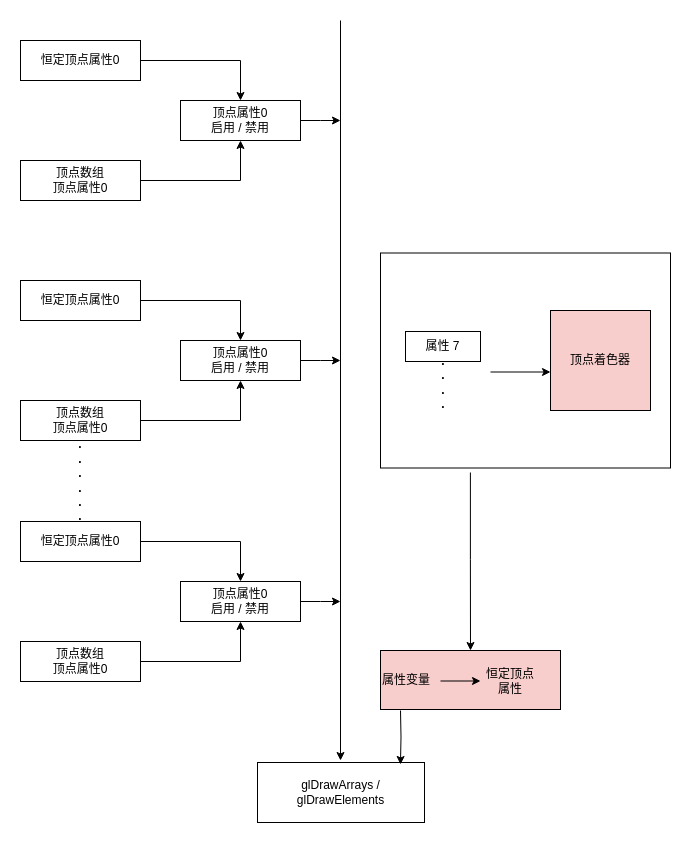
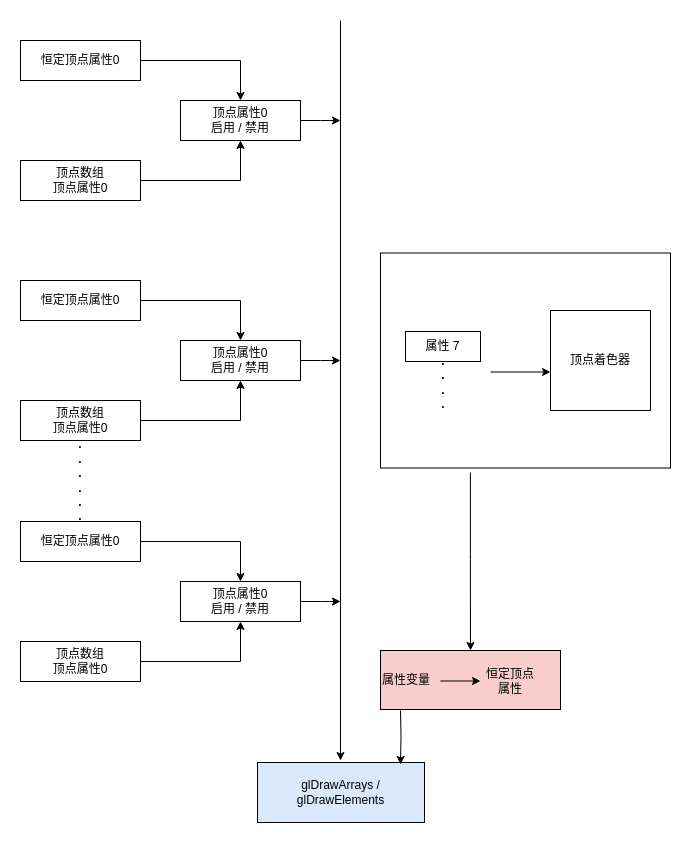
(601, 361) -> (601, 361)
(341, 793) -> (341, 793)
